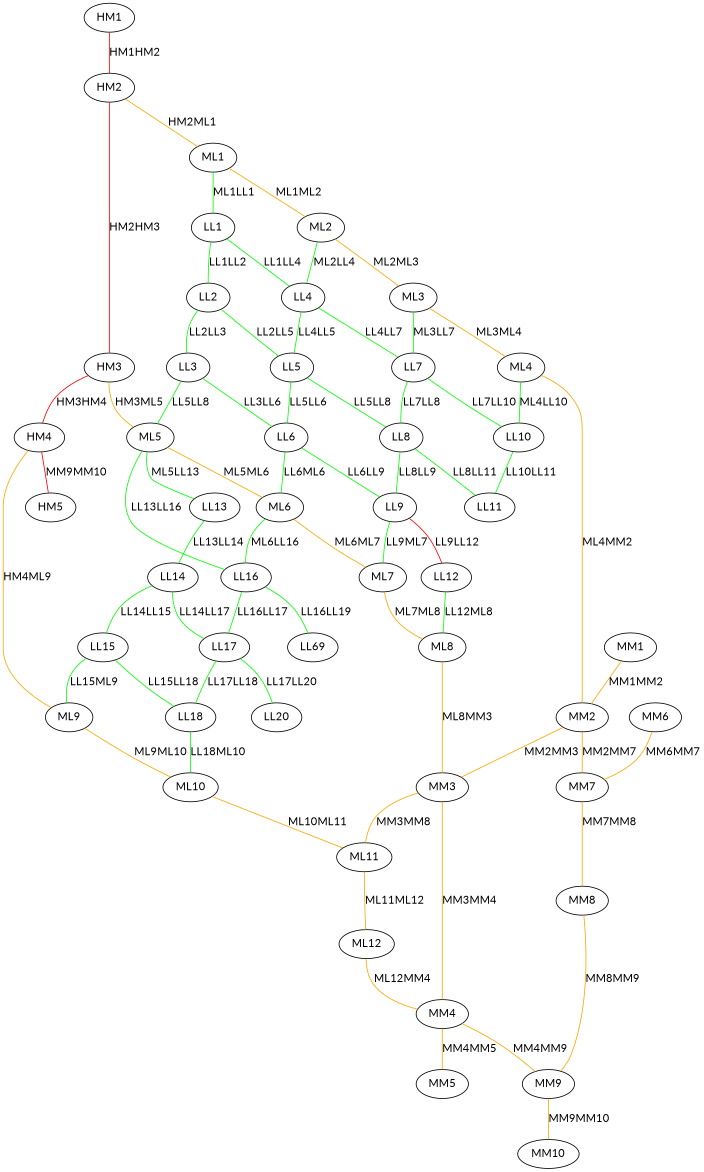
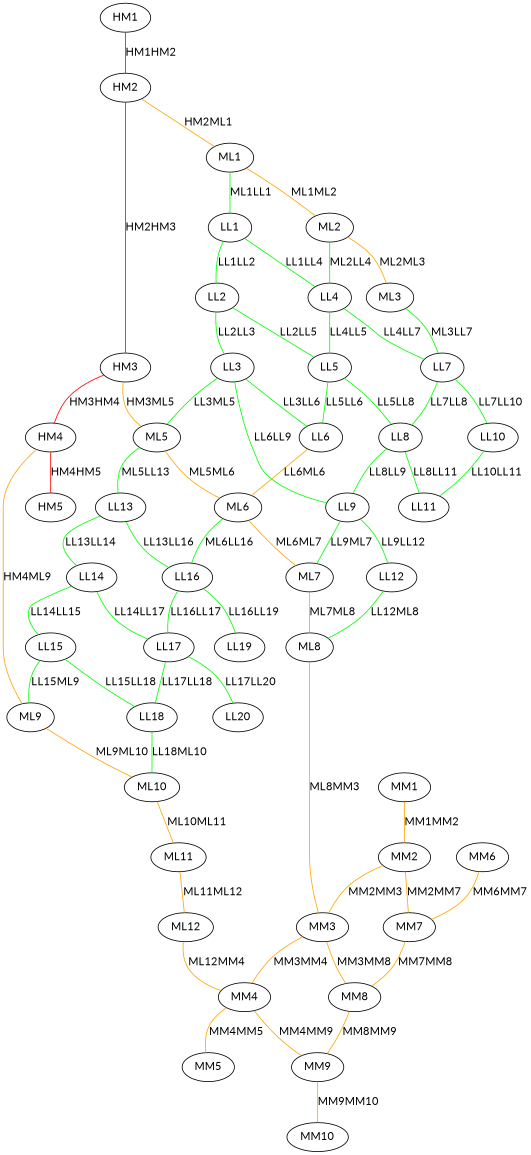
(521, 368) -> none
(191, 402) -> (215, 402)
(76, 472) -> (76, 472)
(283, 472) -> (280, 472)
(341, 472) -> (258, 461)
(142, 532) -> (143, 549)
(429, 538) -> (377, 539)
(313, 647) -> (240, 647)
(384, 810) -> (335, 963)
